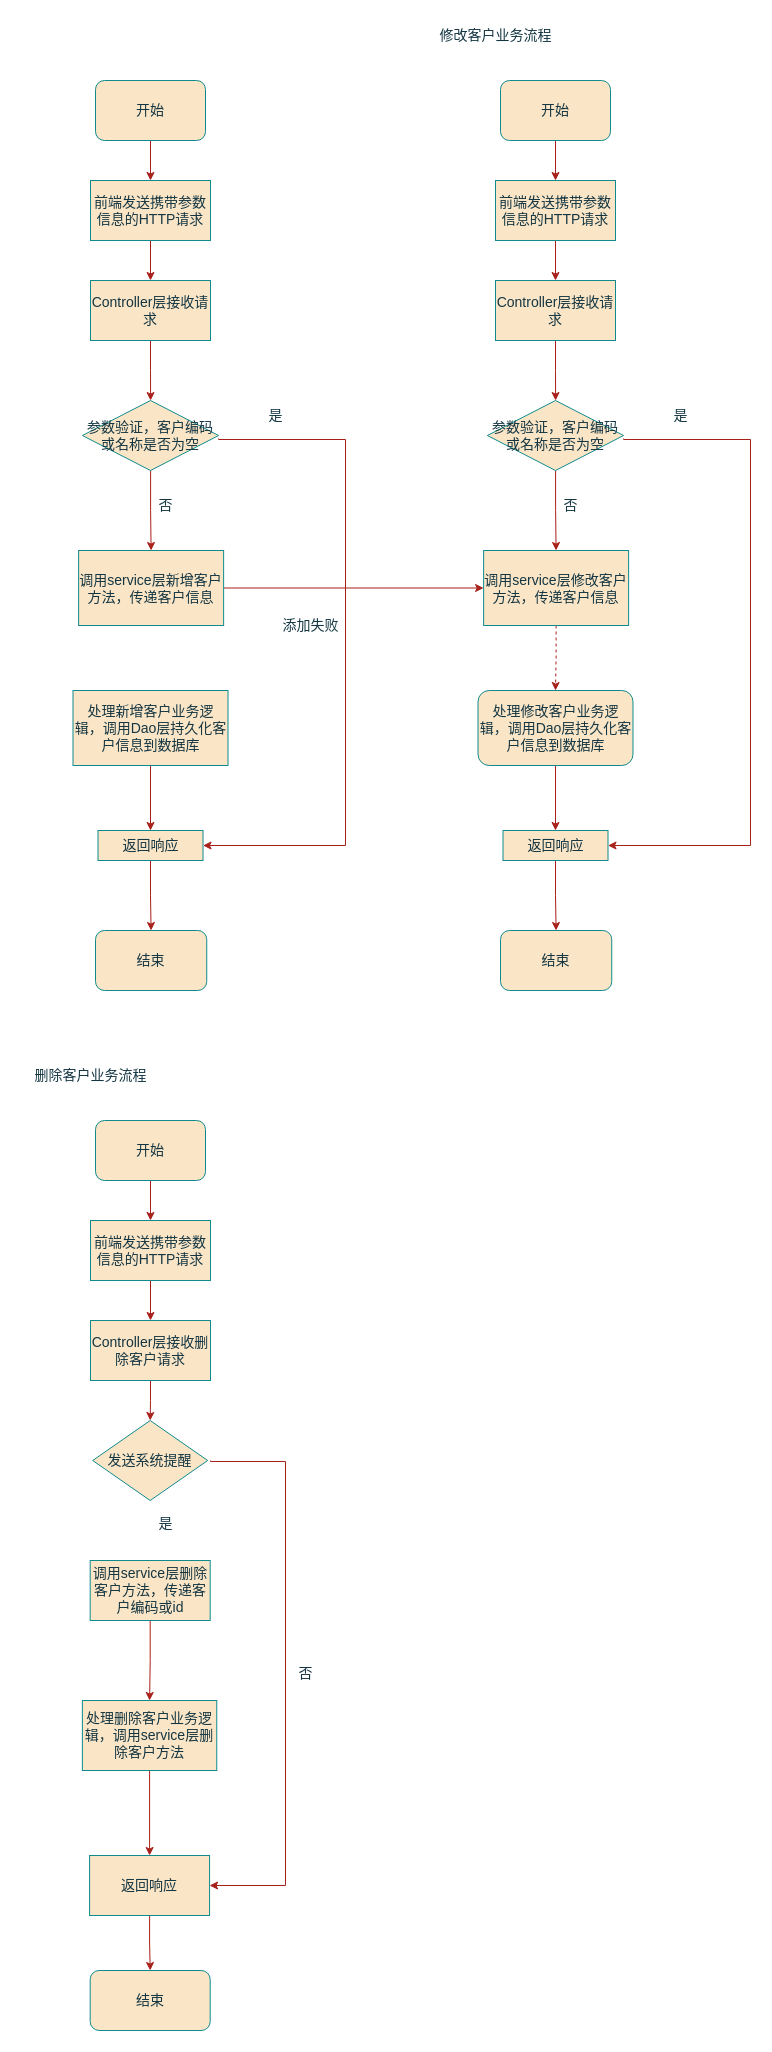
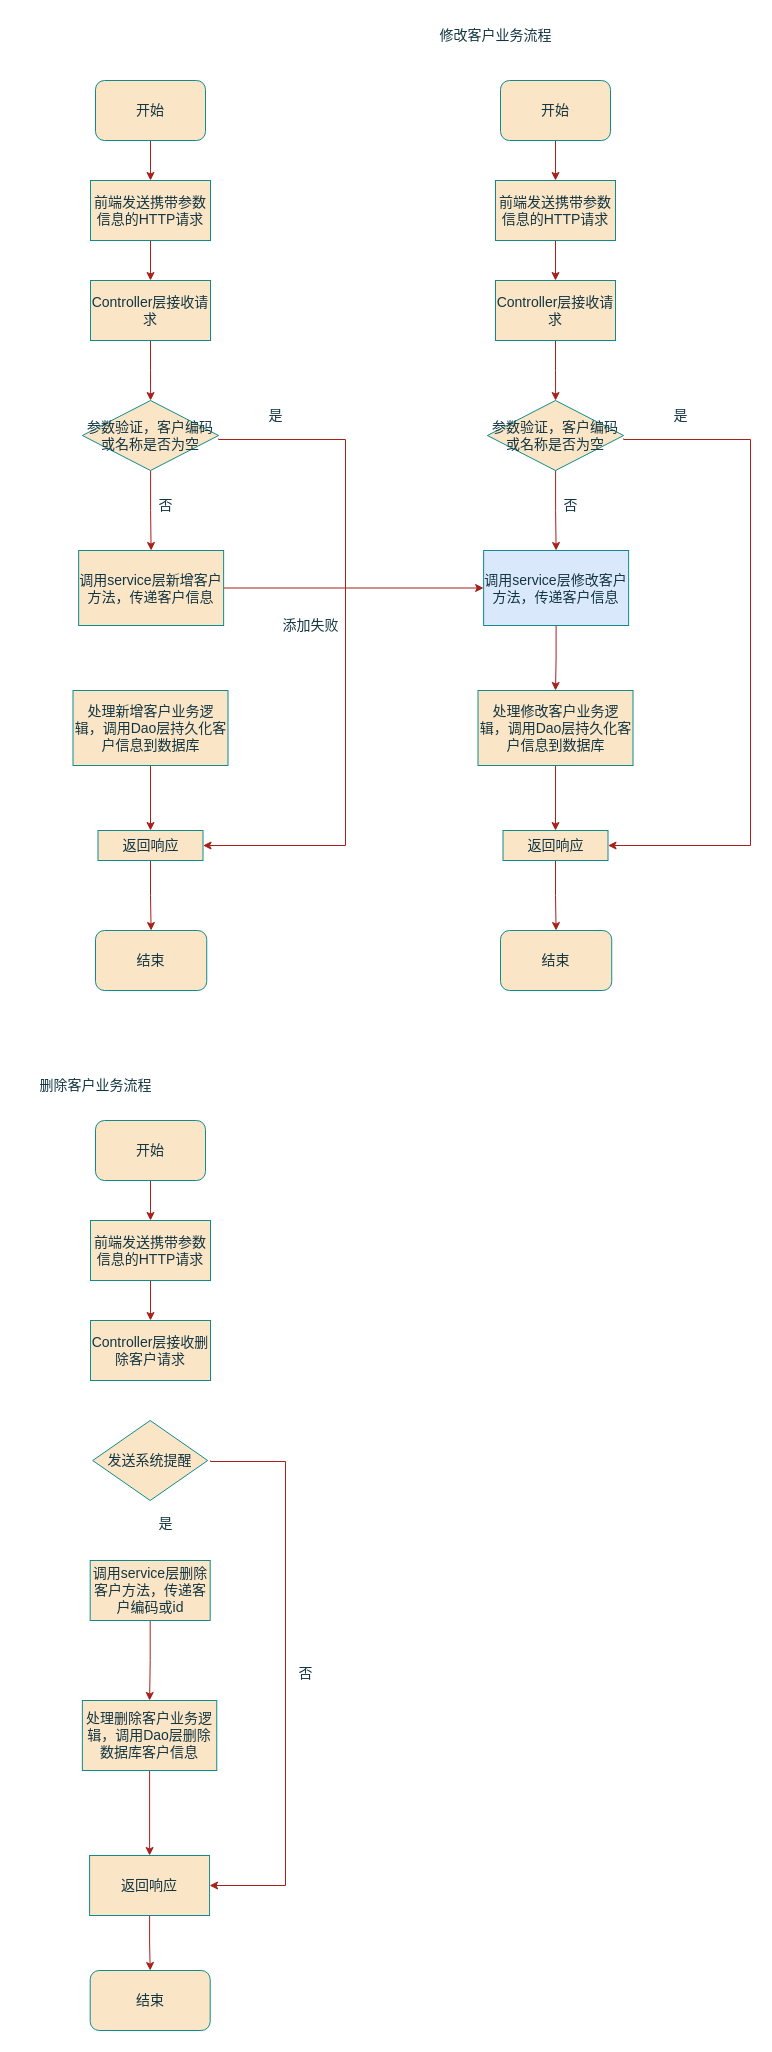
(556, 588) -> (556, 588)
(556, 655) -> (556, 655)
(556, 728) -> (556, 728)
(91, 1076) -> (96, 1086)
(151, 1397) -> none
(150, 1736) -> (150, 1736)
